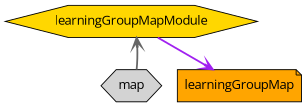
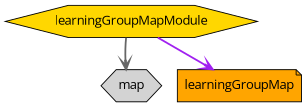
(137, 58) -> (125, 49)
